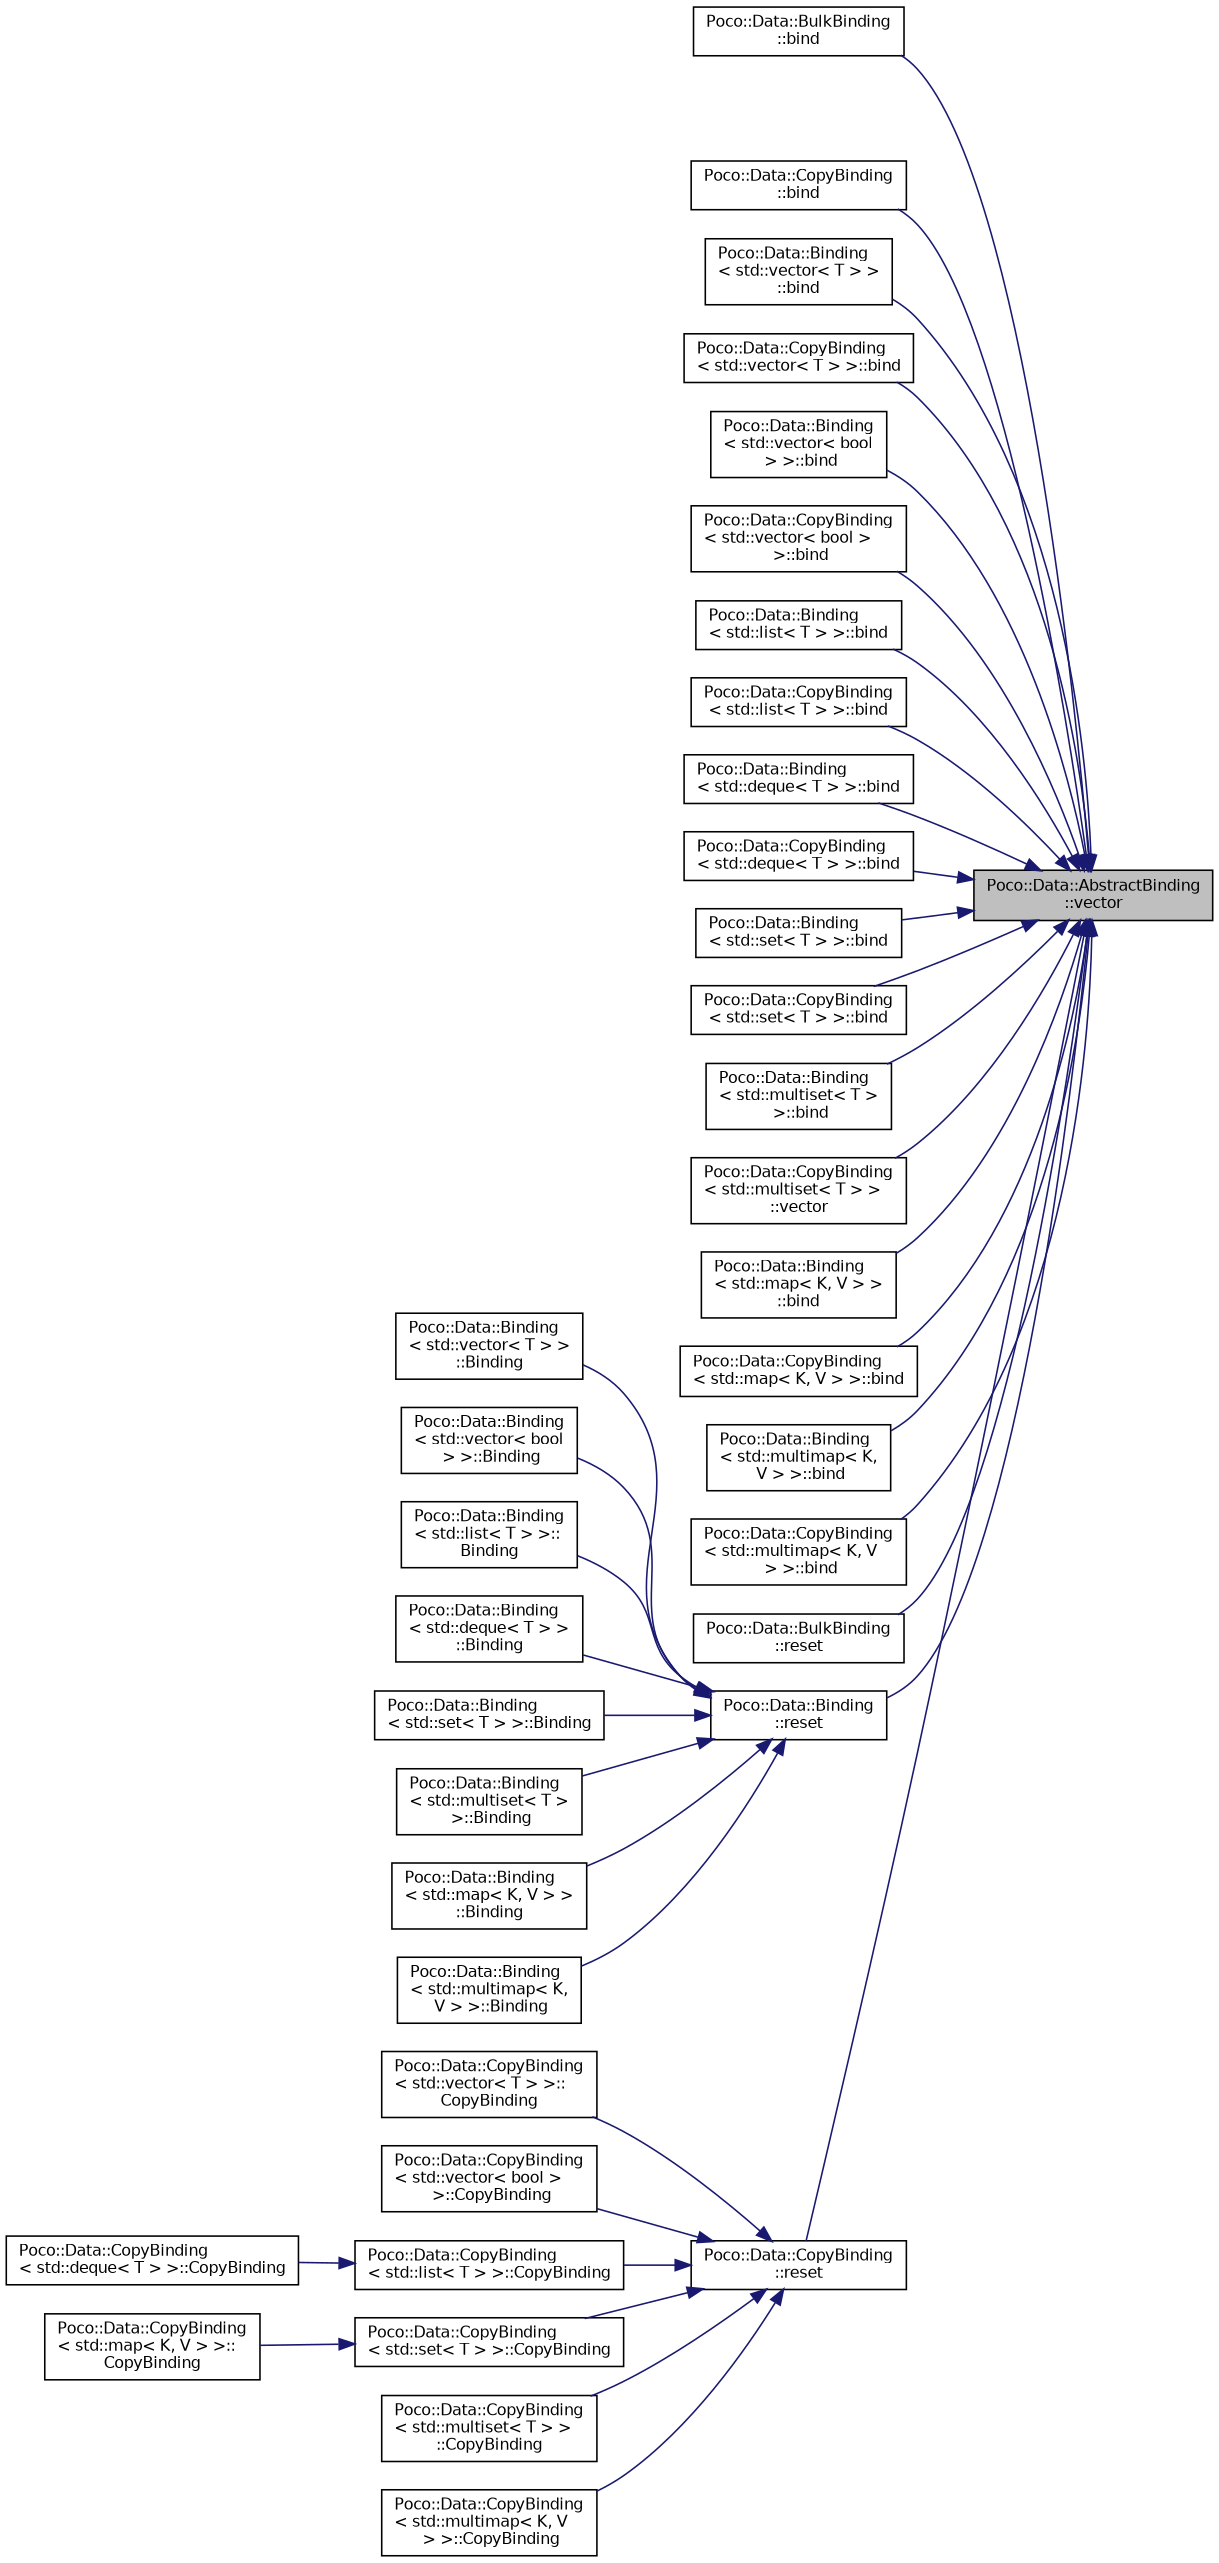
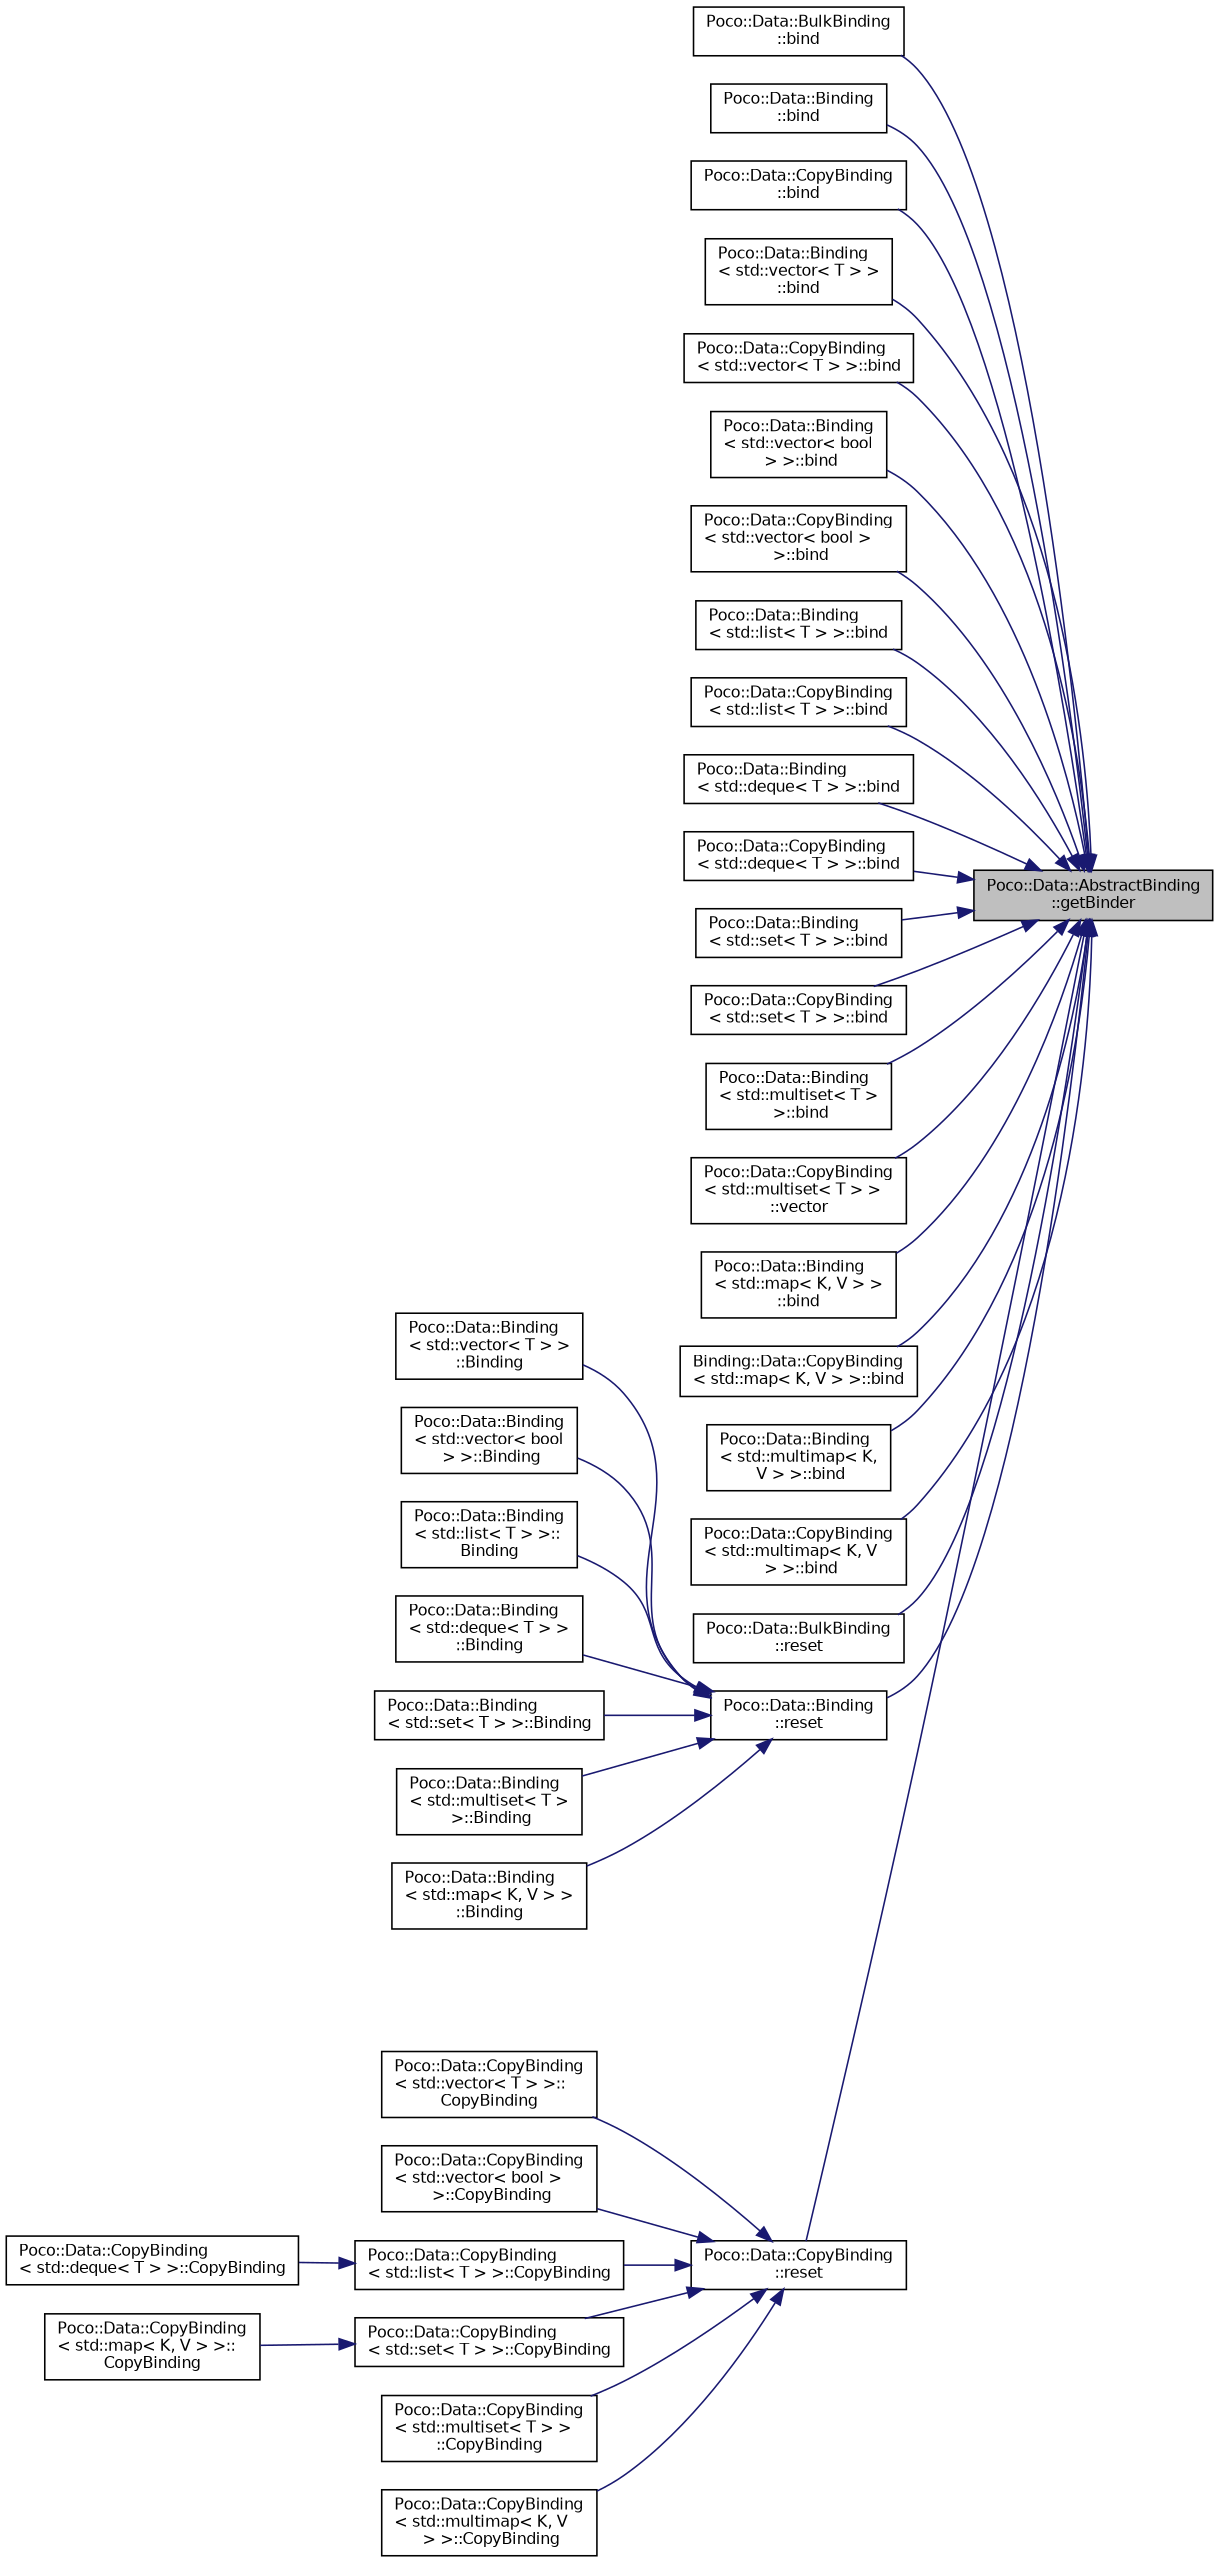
none -> (799, 108)
(1093, 895) -> (1093, 895)
(799, 1371) -> (799, 1371)
(489, 1990) -> none
